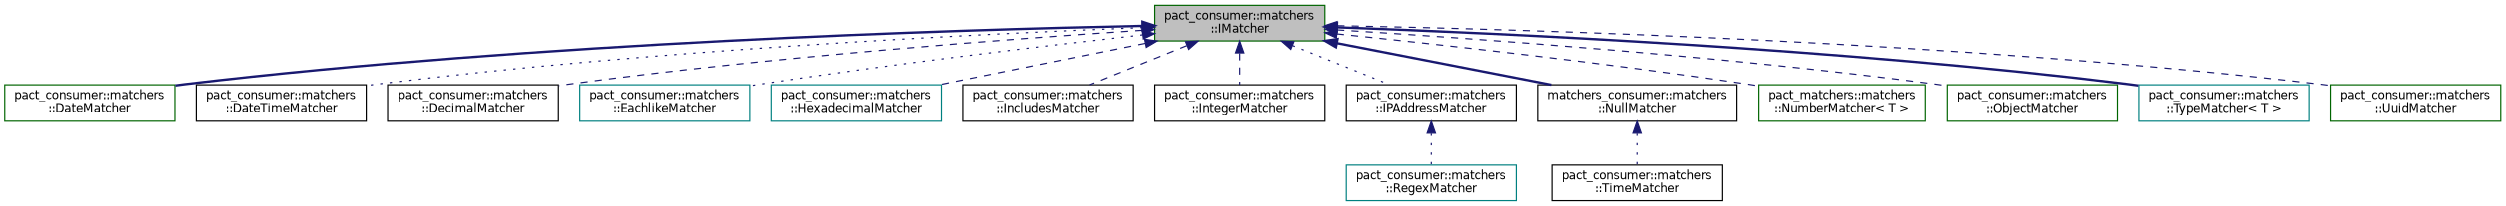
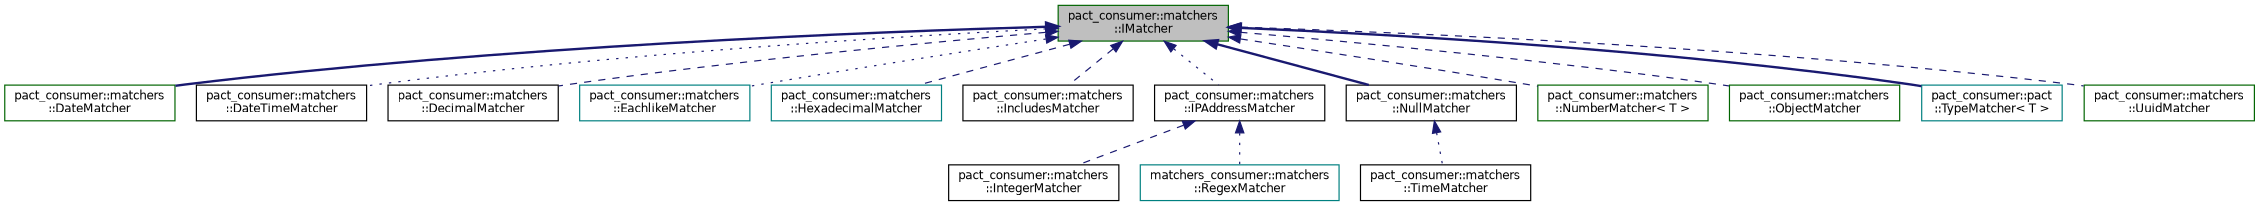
(1240, 69) -> (1131, 145)
(1637, 103) -> (1431, 103)
(1842, 103) -> (1623, 103)
(2224, 103) -> (1992, 103)
(1431, 183) -> (1240, 183)
